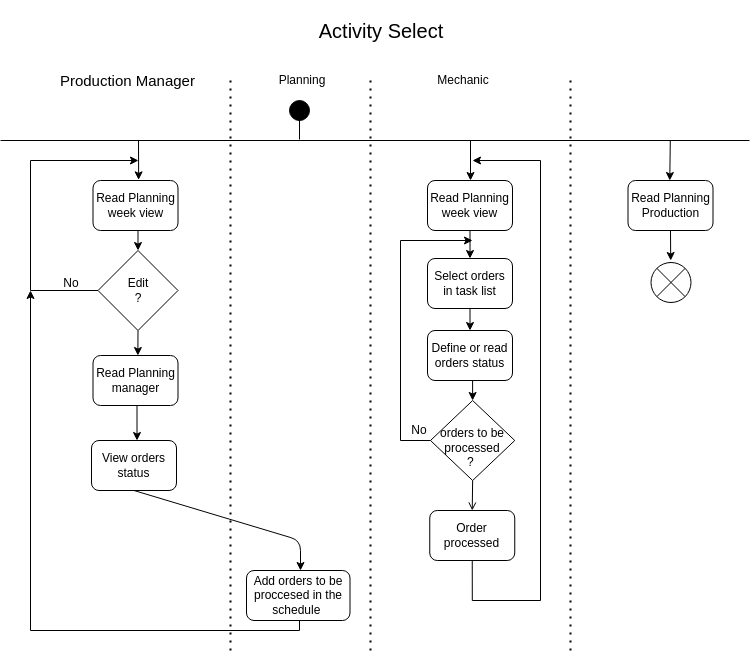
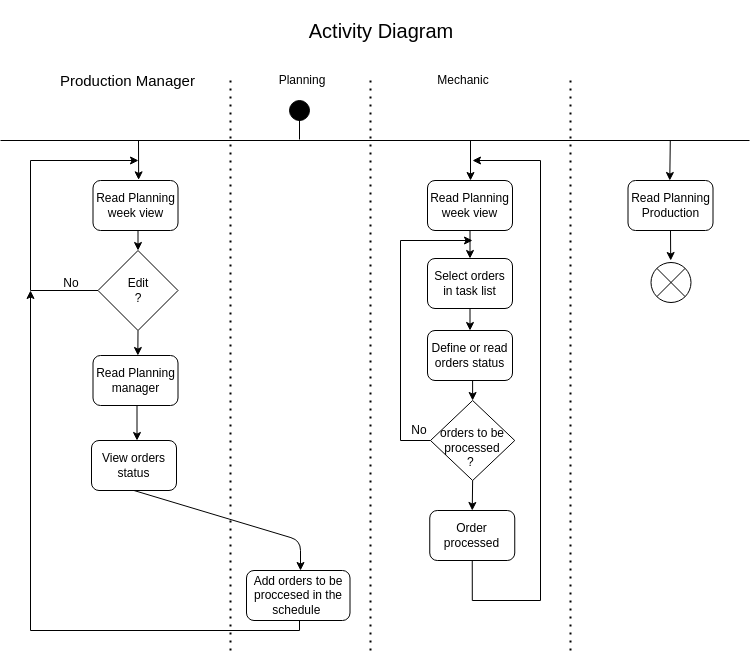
(382, 31) -> (382, 31)
(472, 504) -> (472, 502)
